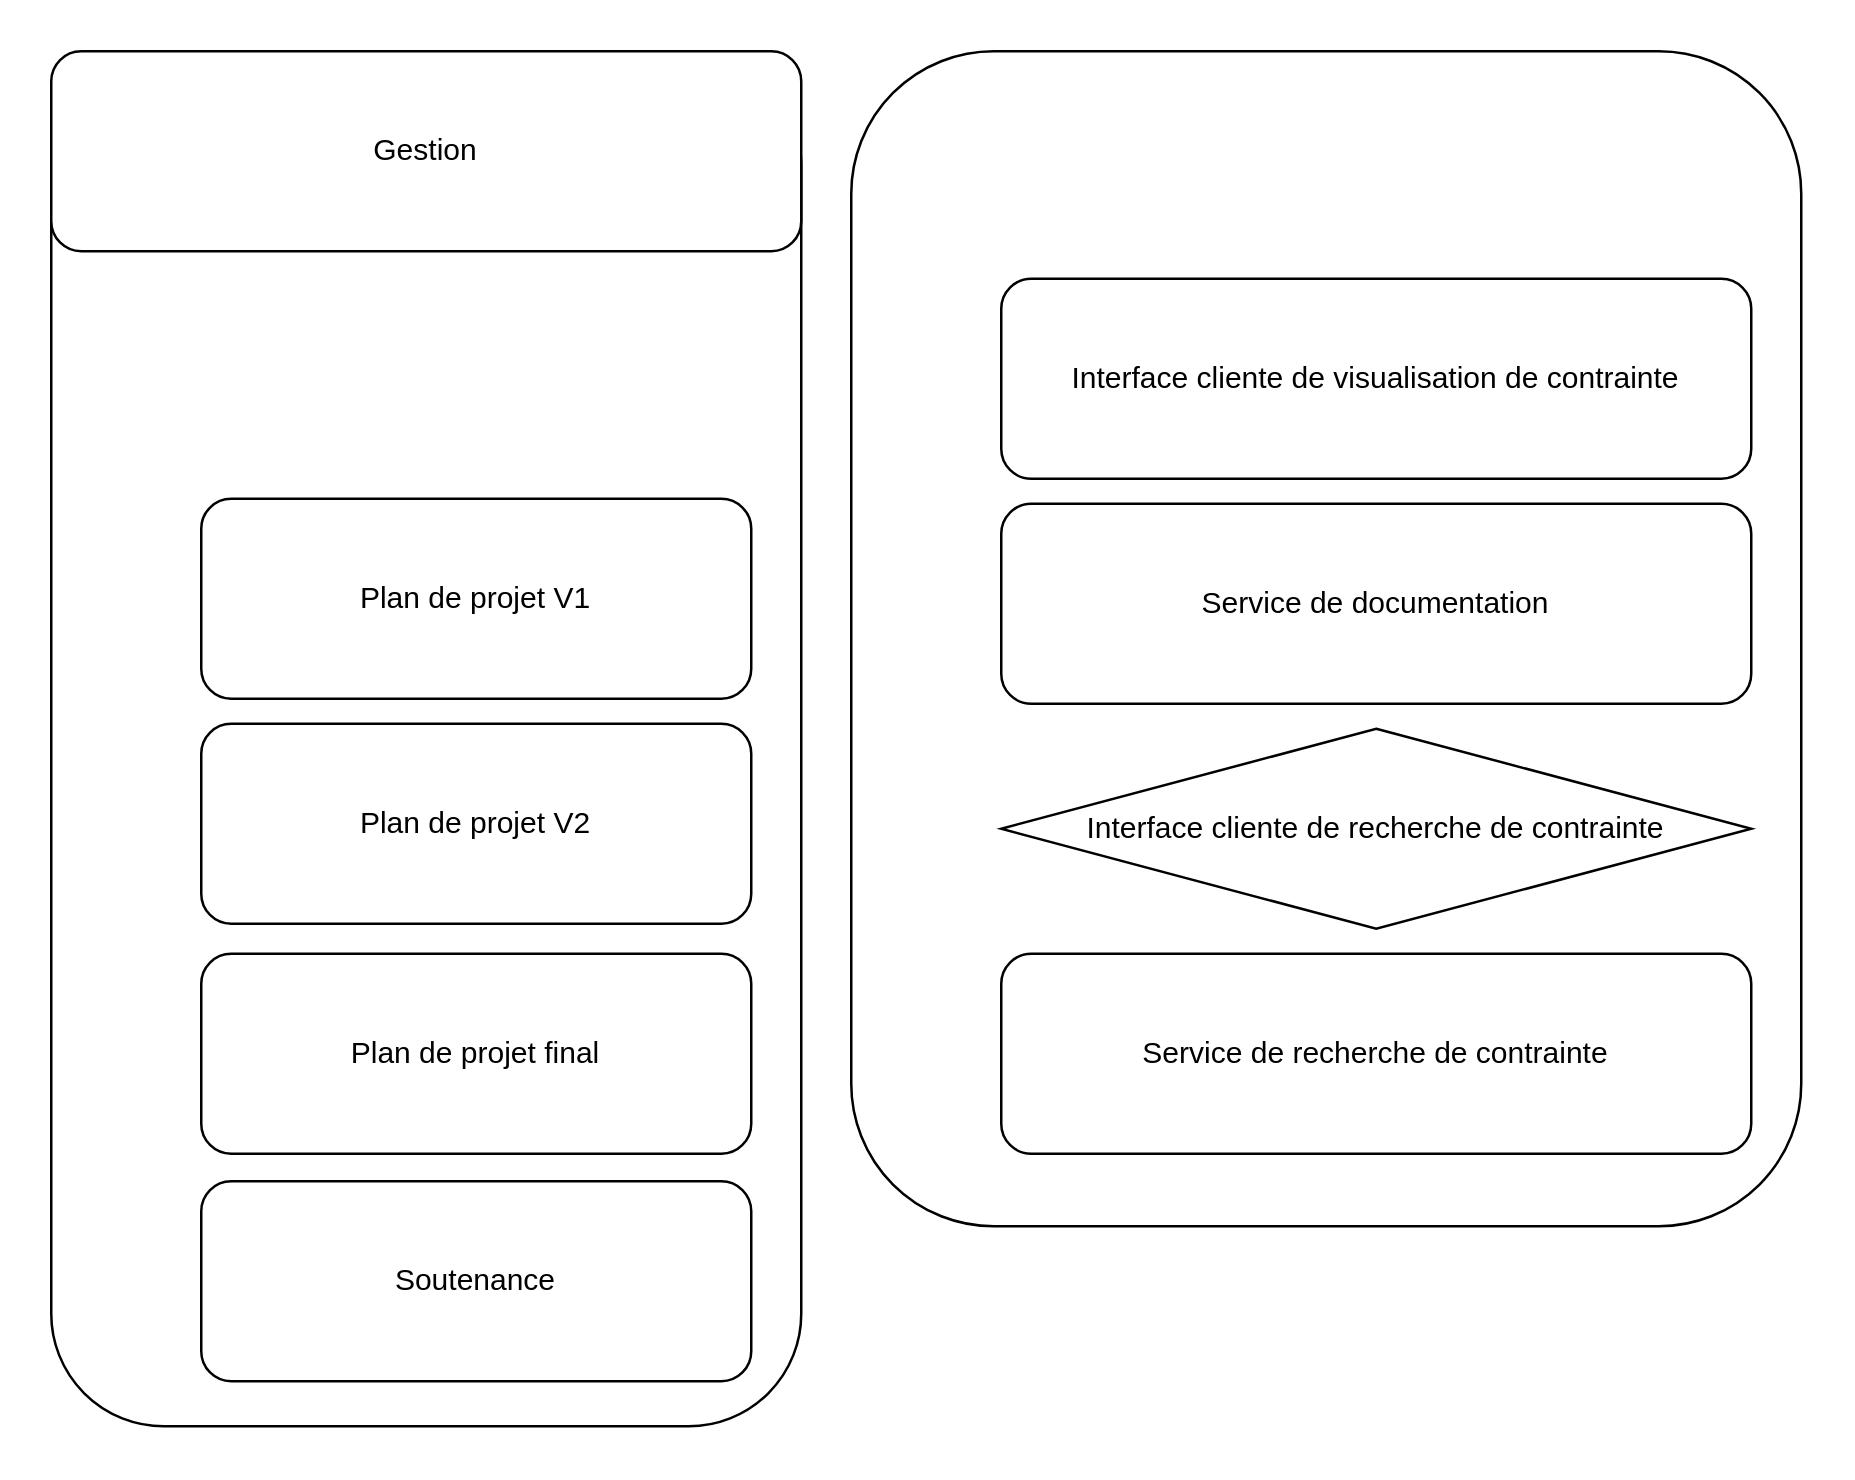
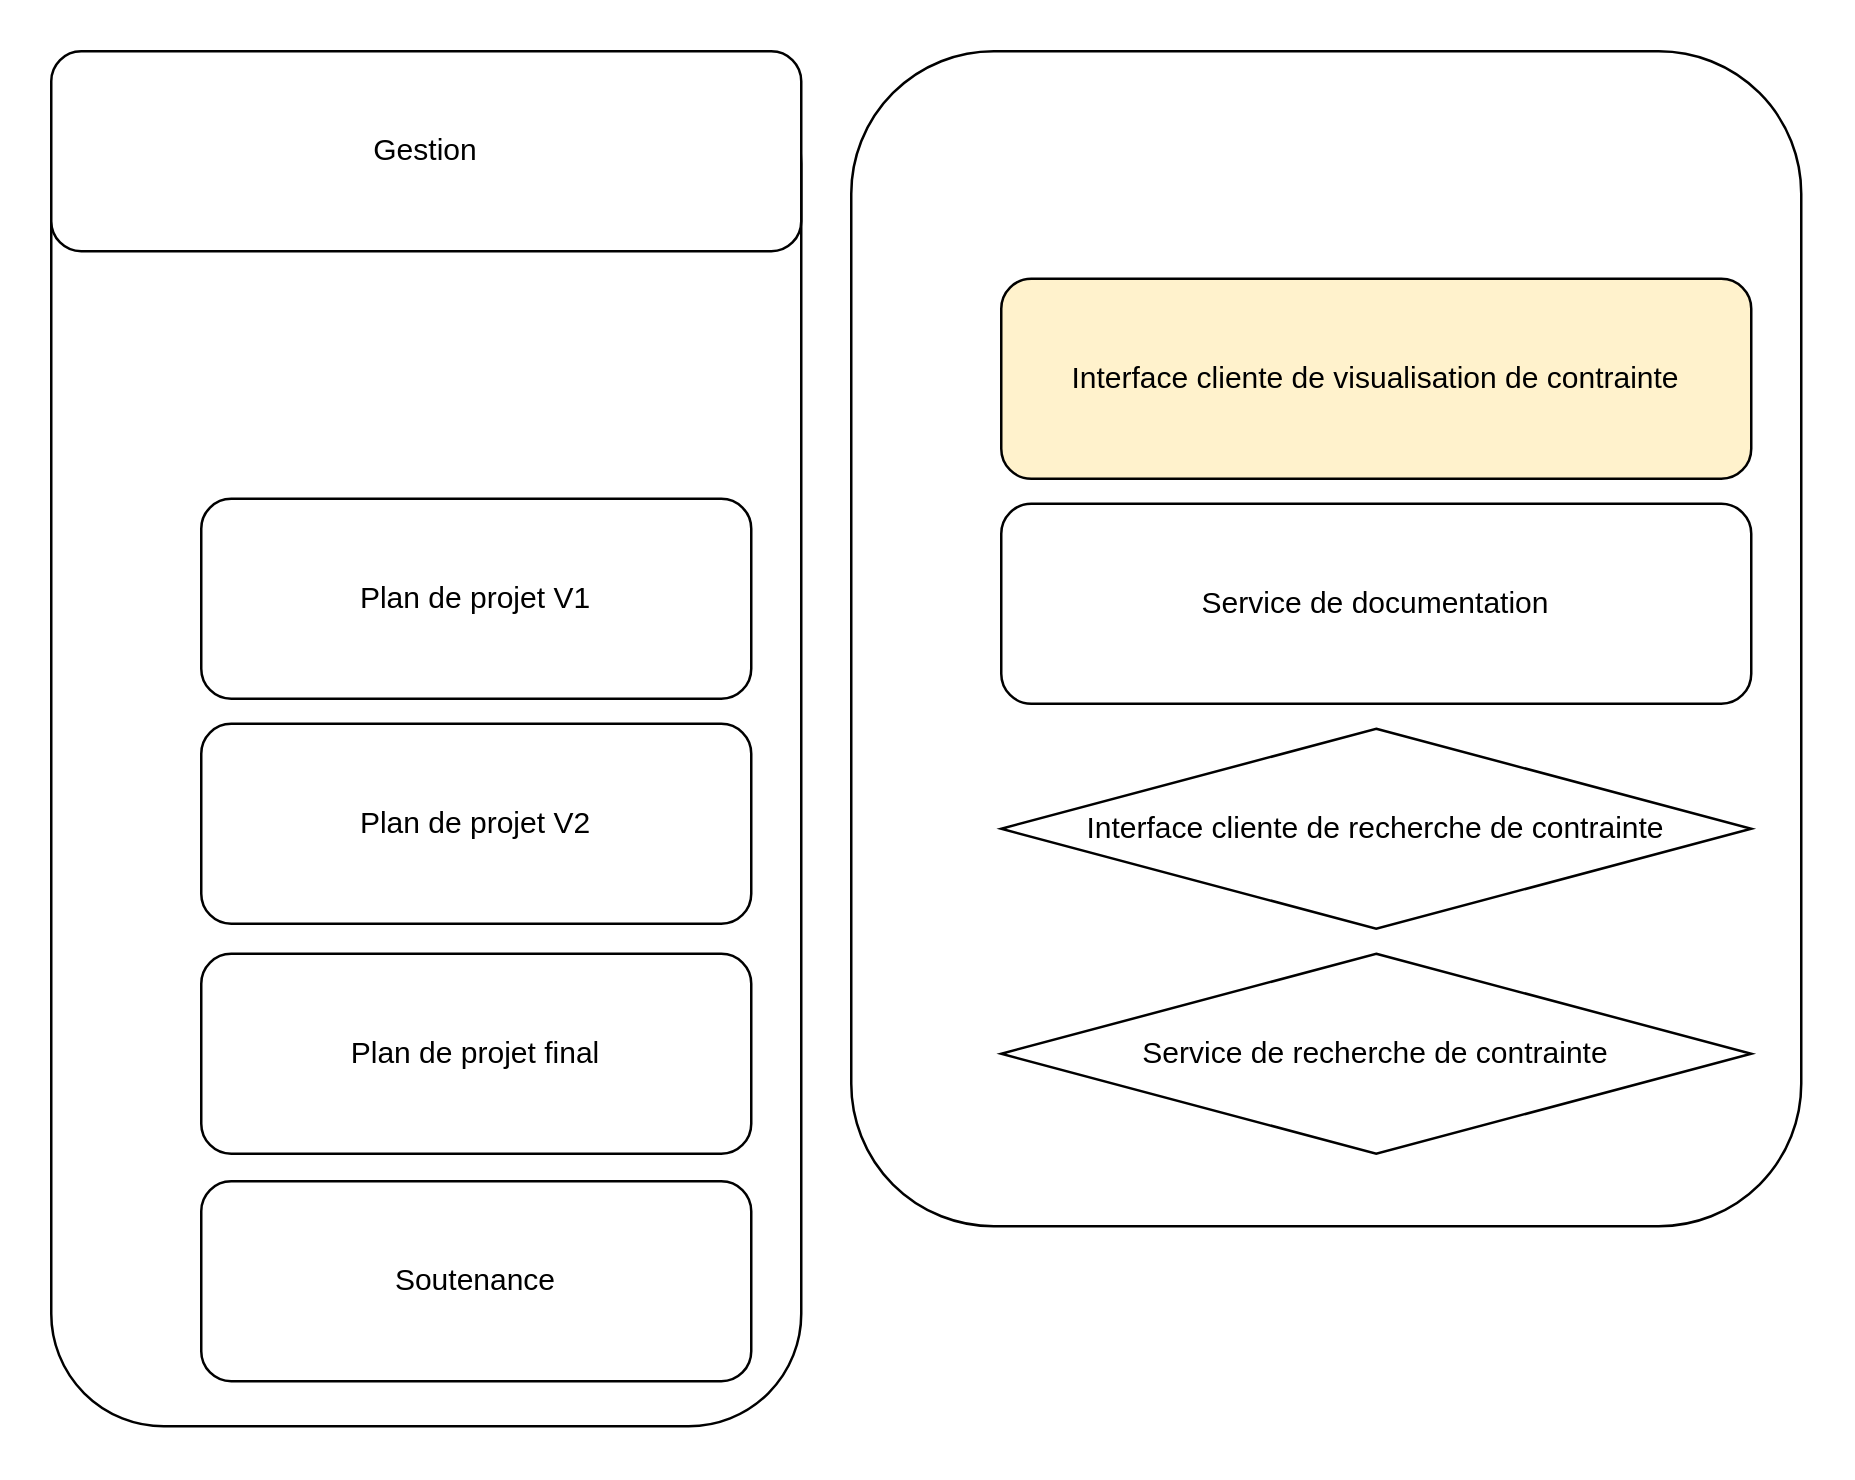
(1376, 379) -> (1376, 379)
(1376, 1054) -> (1376, 1054)
